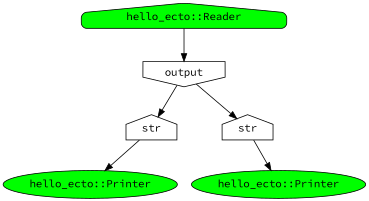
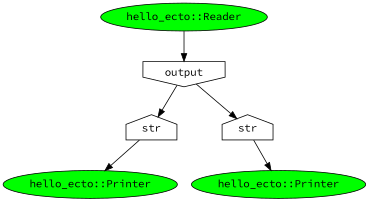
(184, 17) -> (184, 17)
